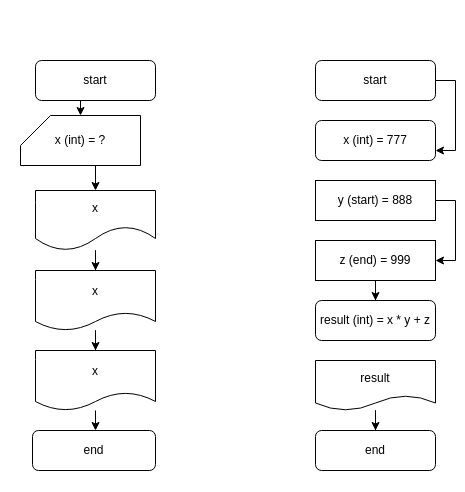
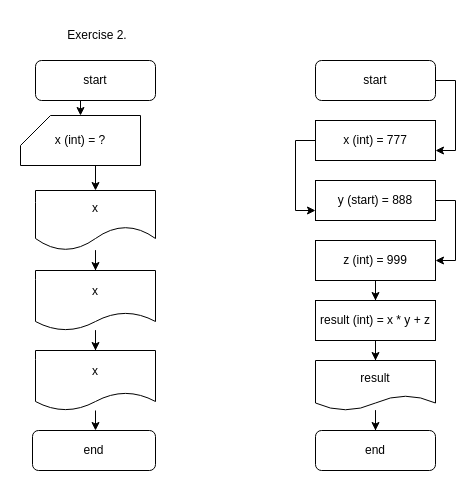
none -> (98, 36)
(376, 141) -> (376, 141)
none -> (296, 172)
(376, 261) -> (376, 261)
(376, 321) -> (376, 321)
none -> (376, 355)
